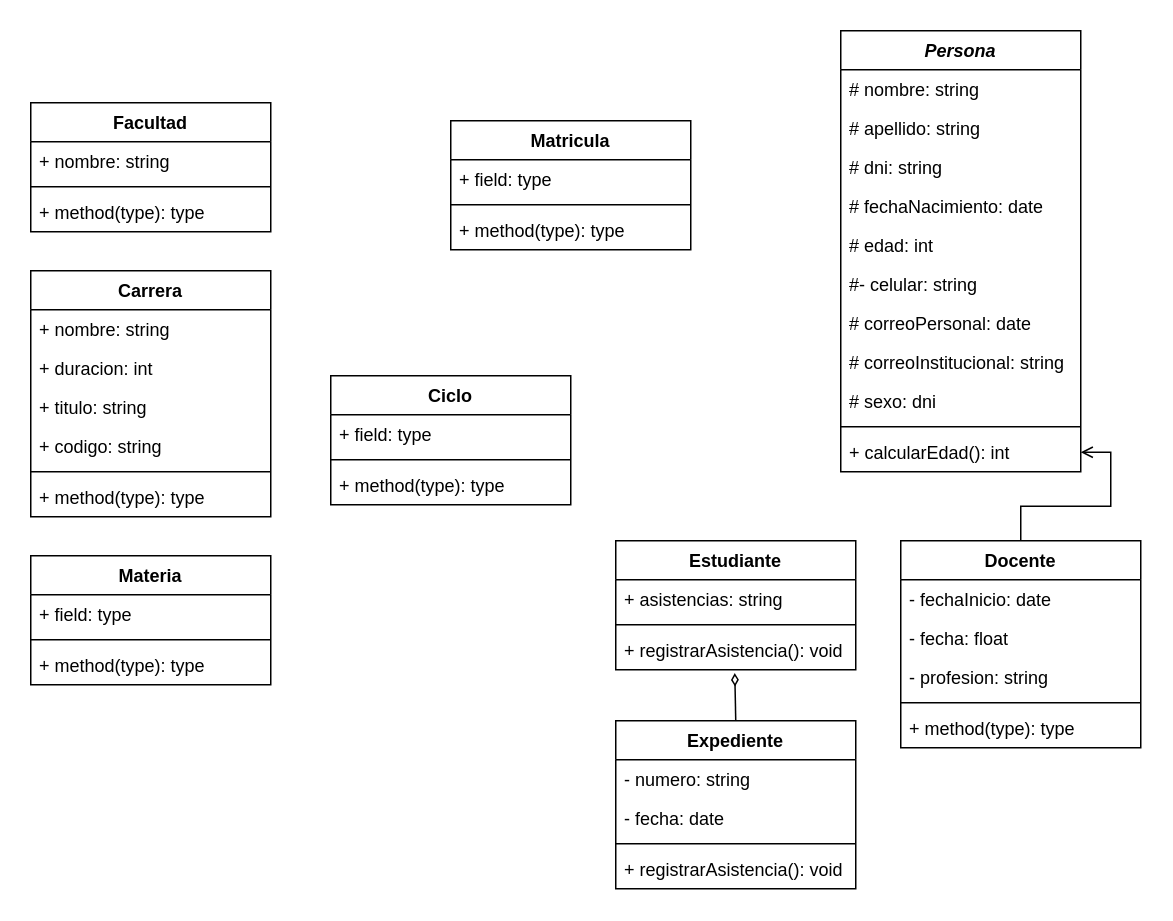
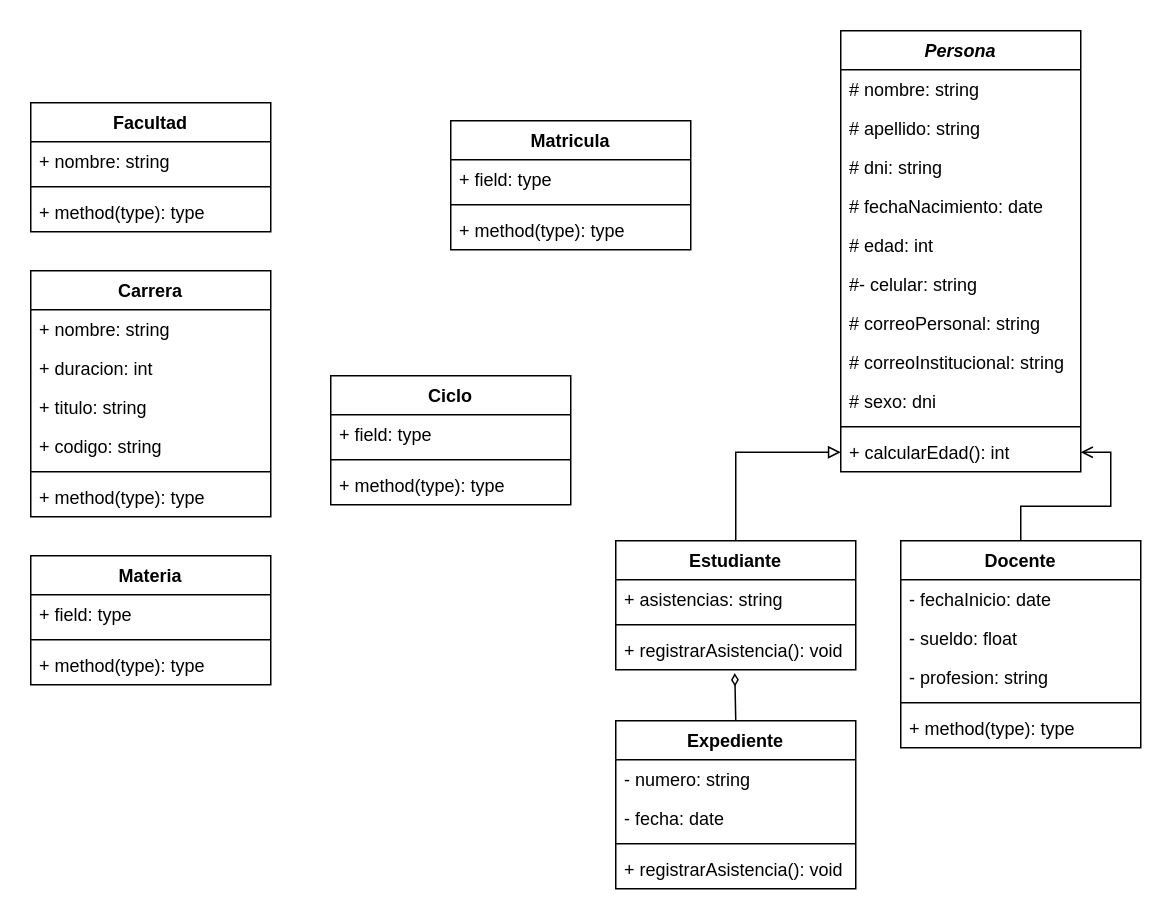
(951, 325) -> (959, 325)
none -> (738, 452)
(971, 640) -> (974, 640)
